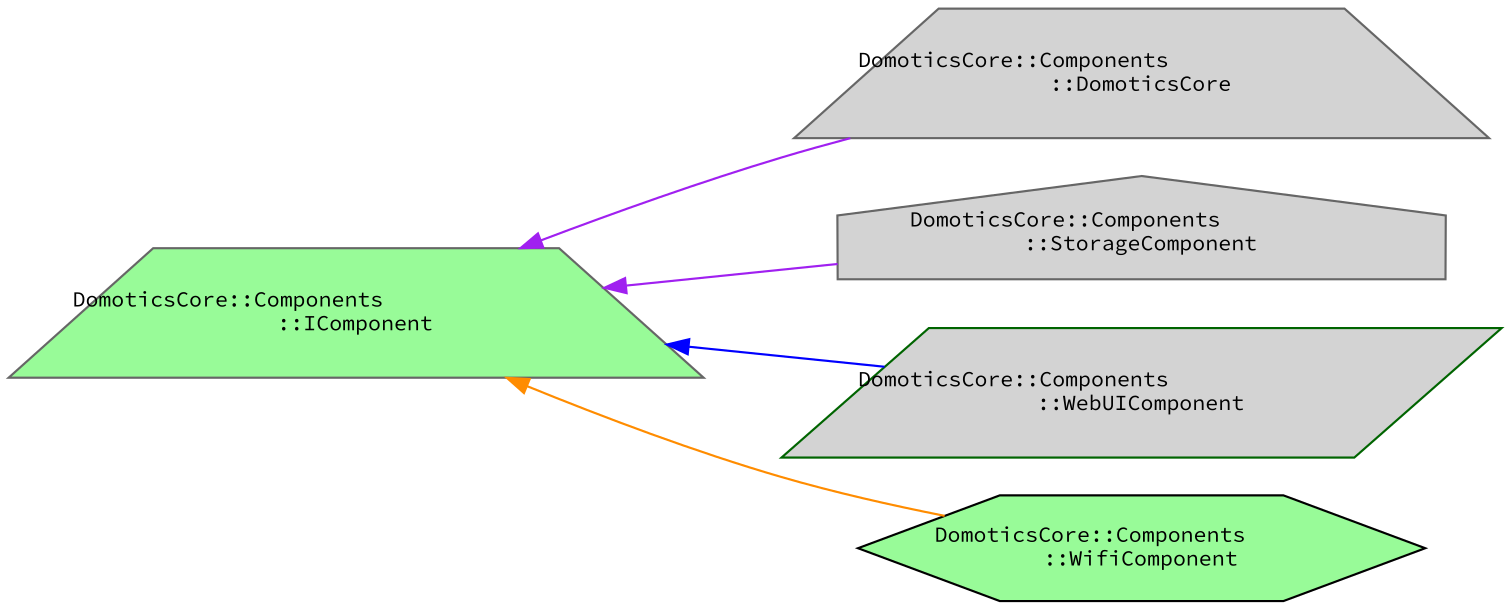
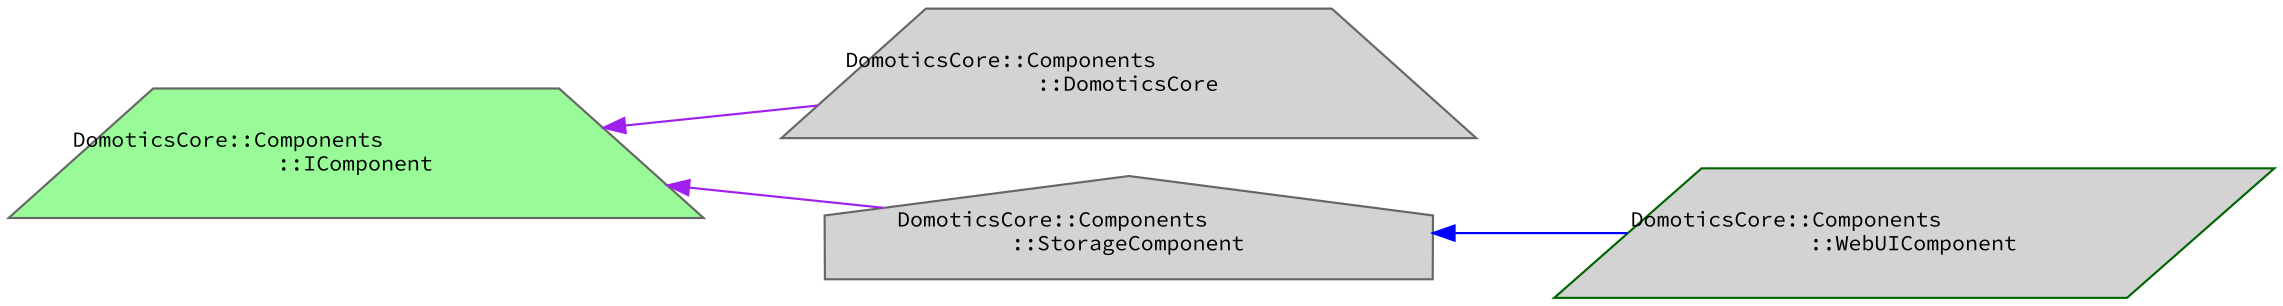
(787, 357) -> (1541, 233)
(1142, 548) -> none
